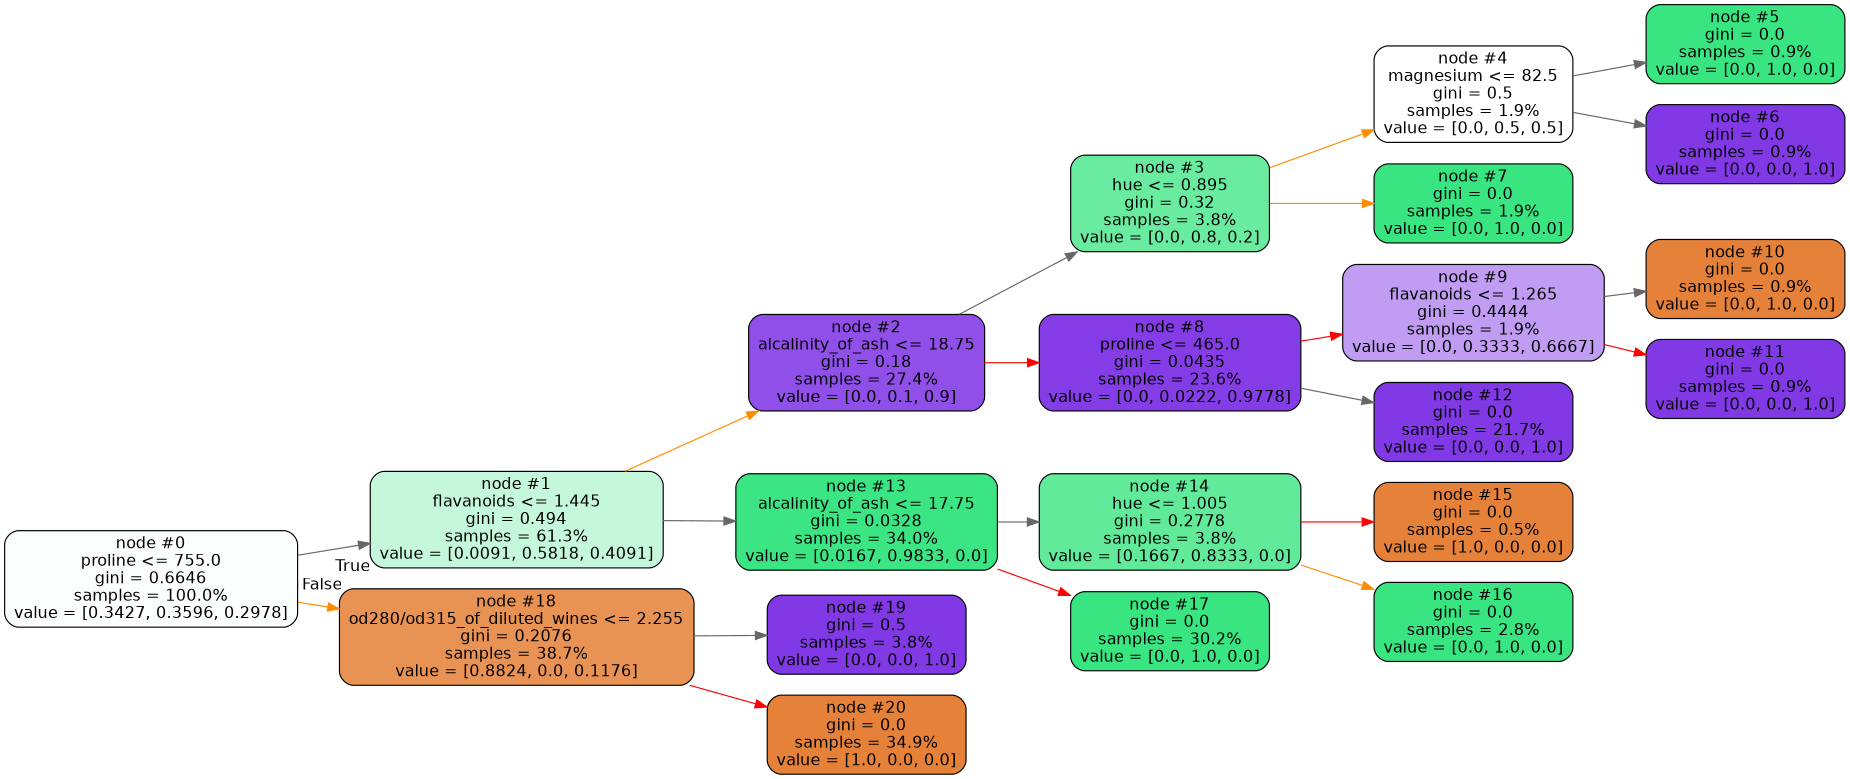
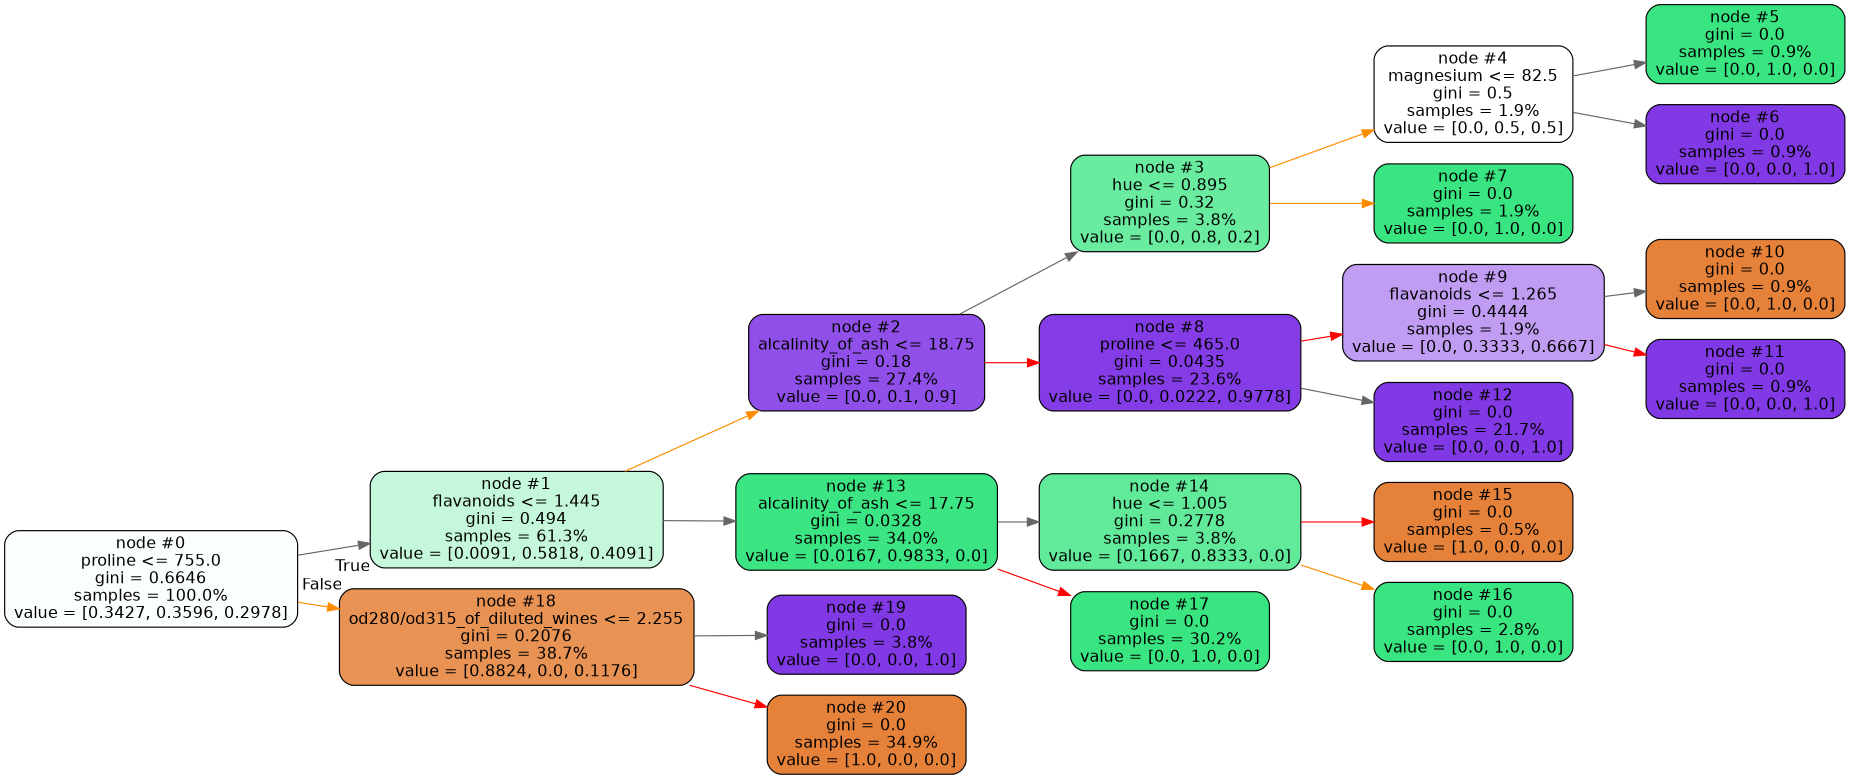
(867, 635) -> (867, 635)
